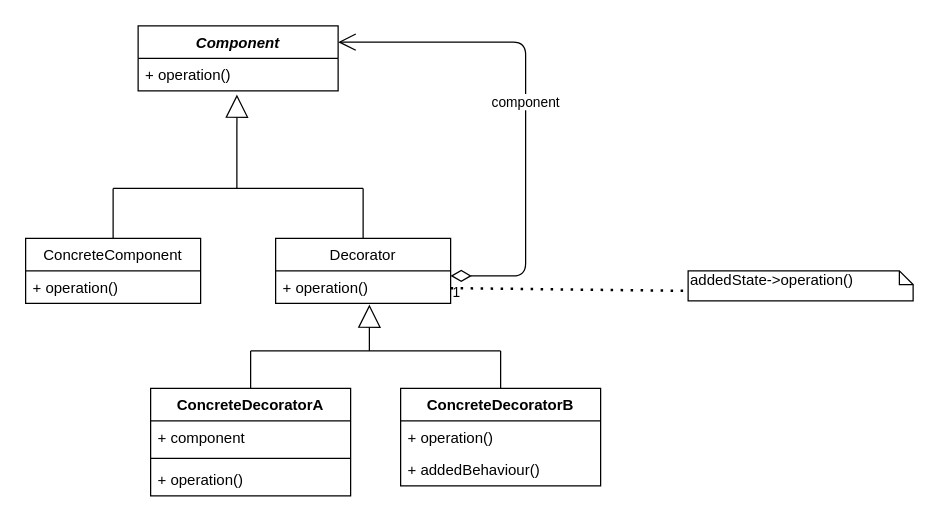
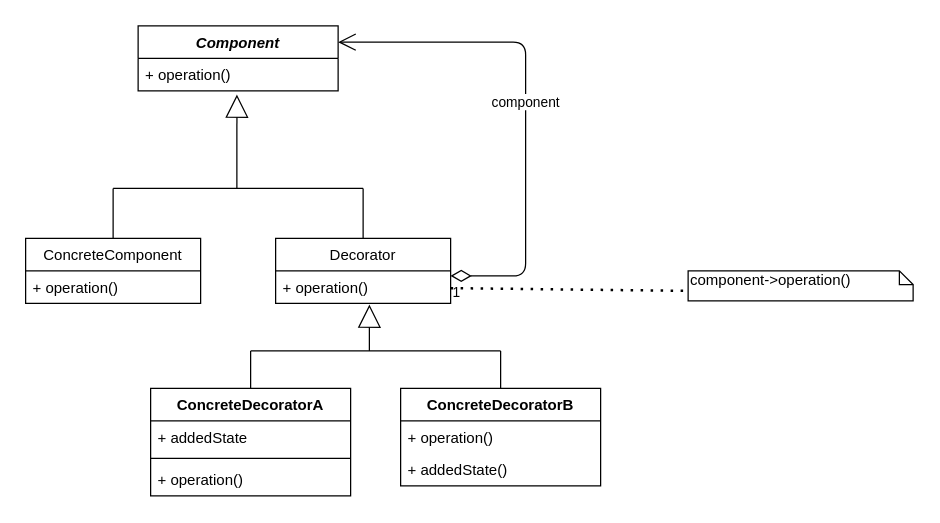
(785, 281) -> (781, 281)
(202, 438) -> (206, 438)
(479, 470) -> (464, 470)
